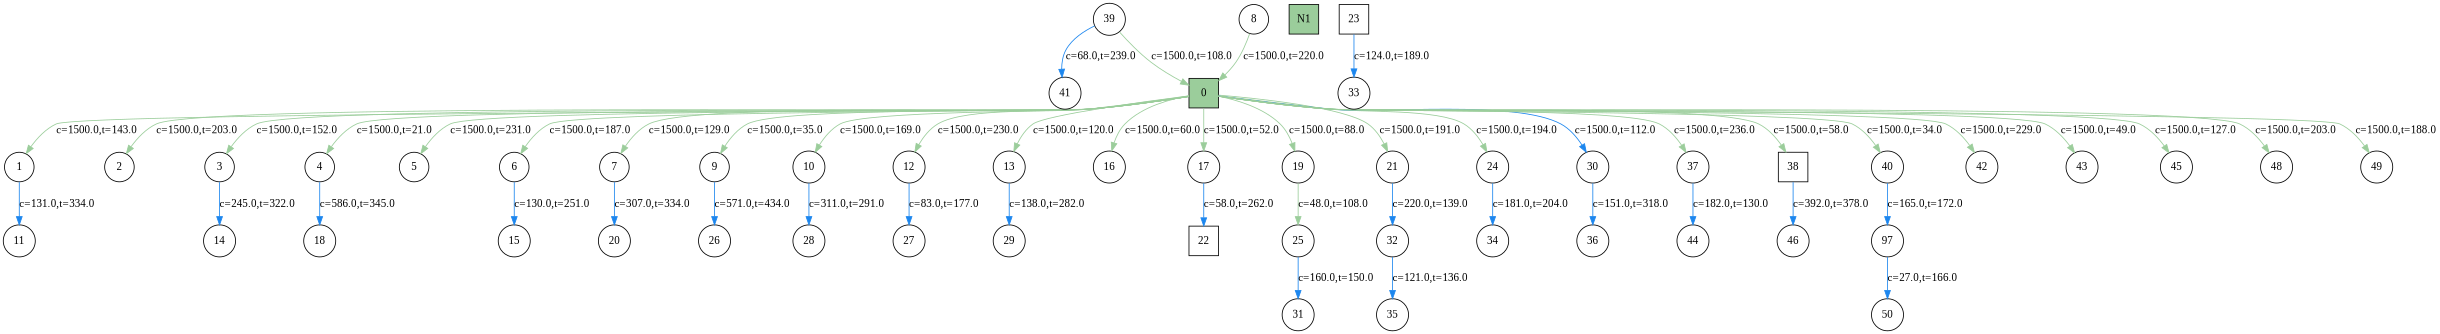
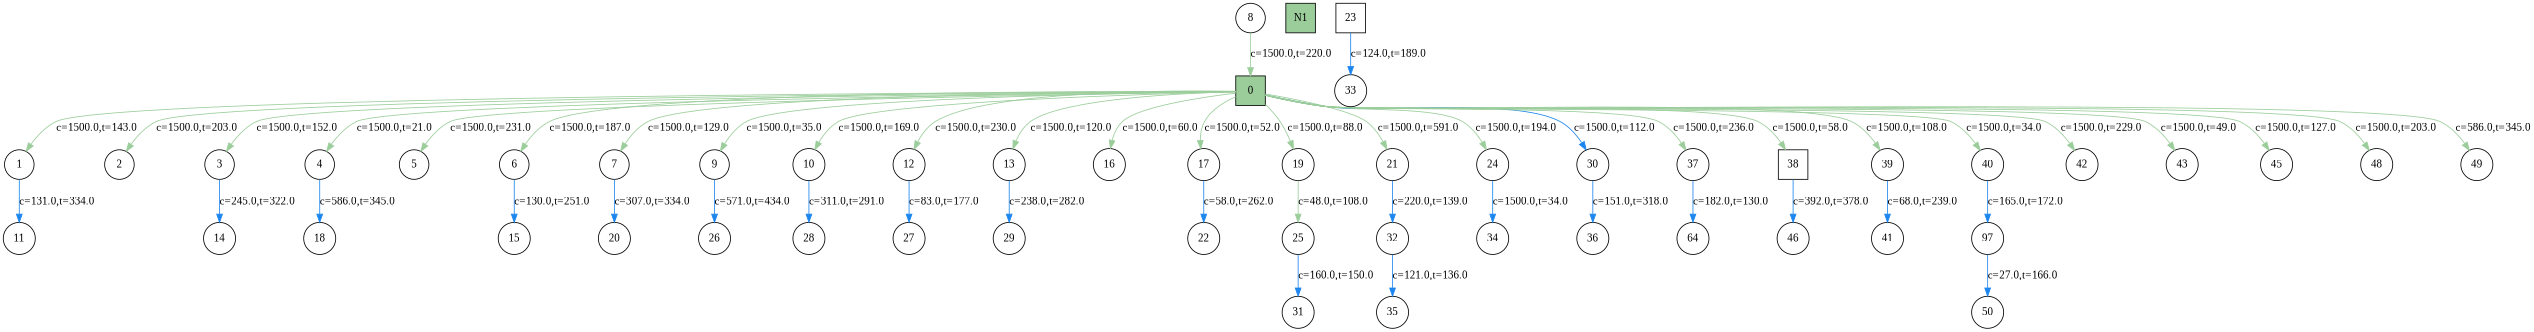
(1148, 60) -> (1575, 107)
(1420, 130) -> (1418, 128)
(2396, 130) -> (2493, 128)
(1047, 204) -> (1047, 202)
(1530, 204) -> (1530, 202)
(1204, 241) -> (1204, 238)
(1693, 241) -> (1693, 238)
